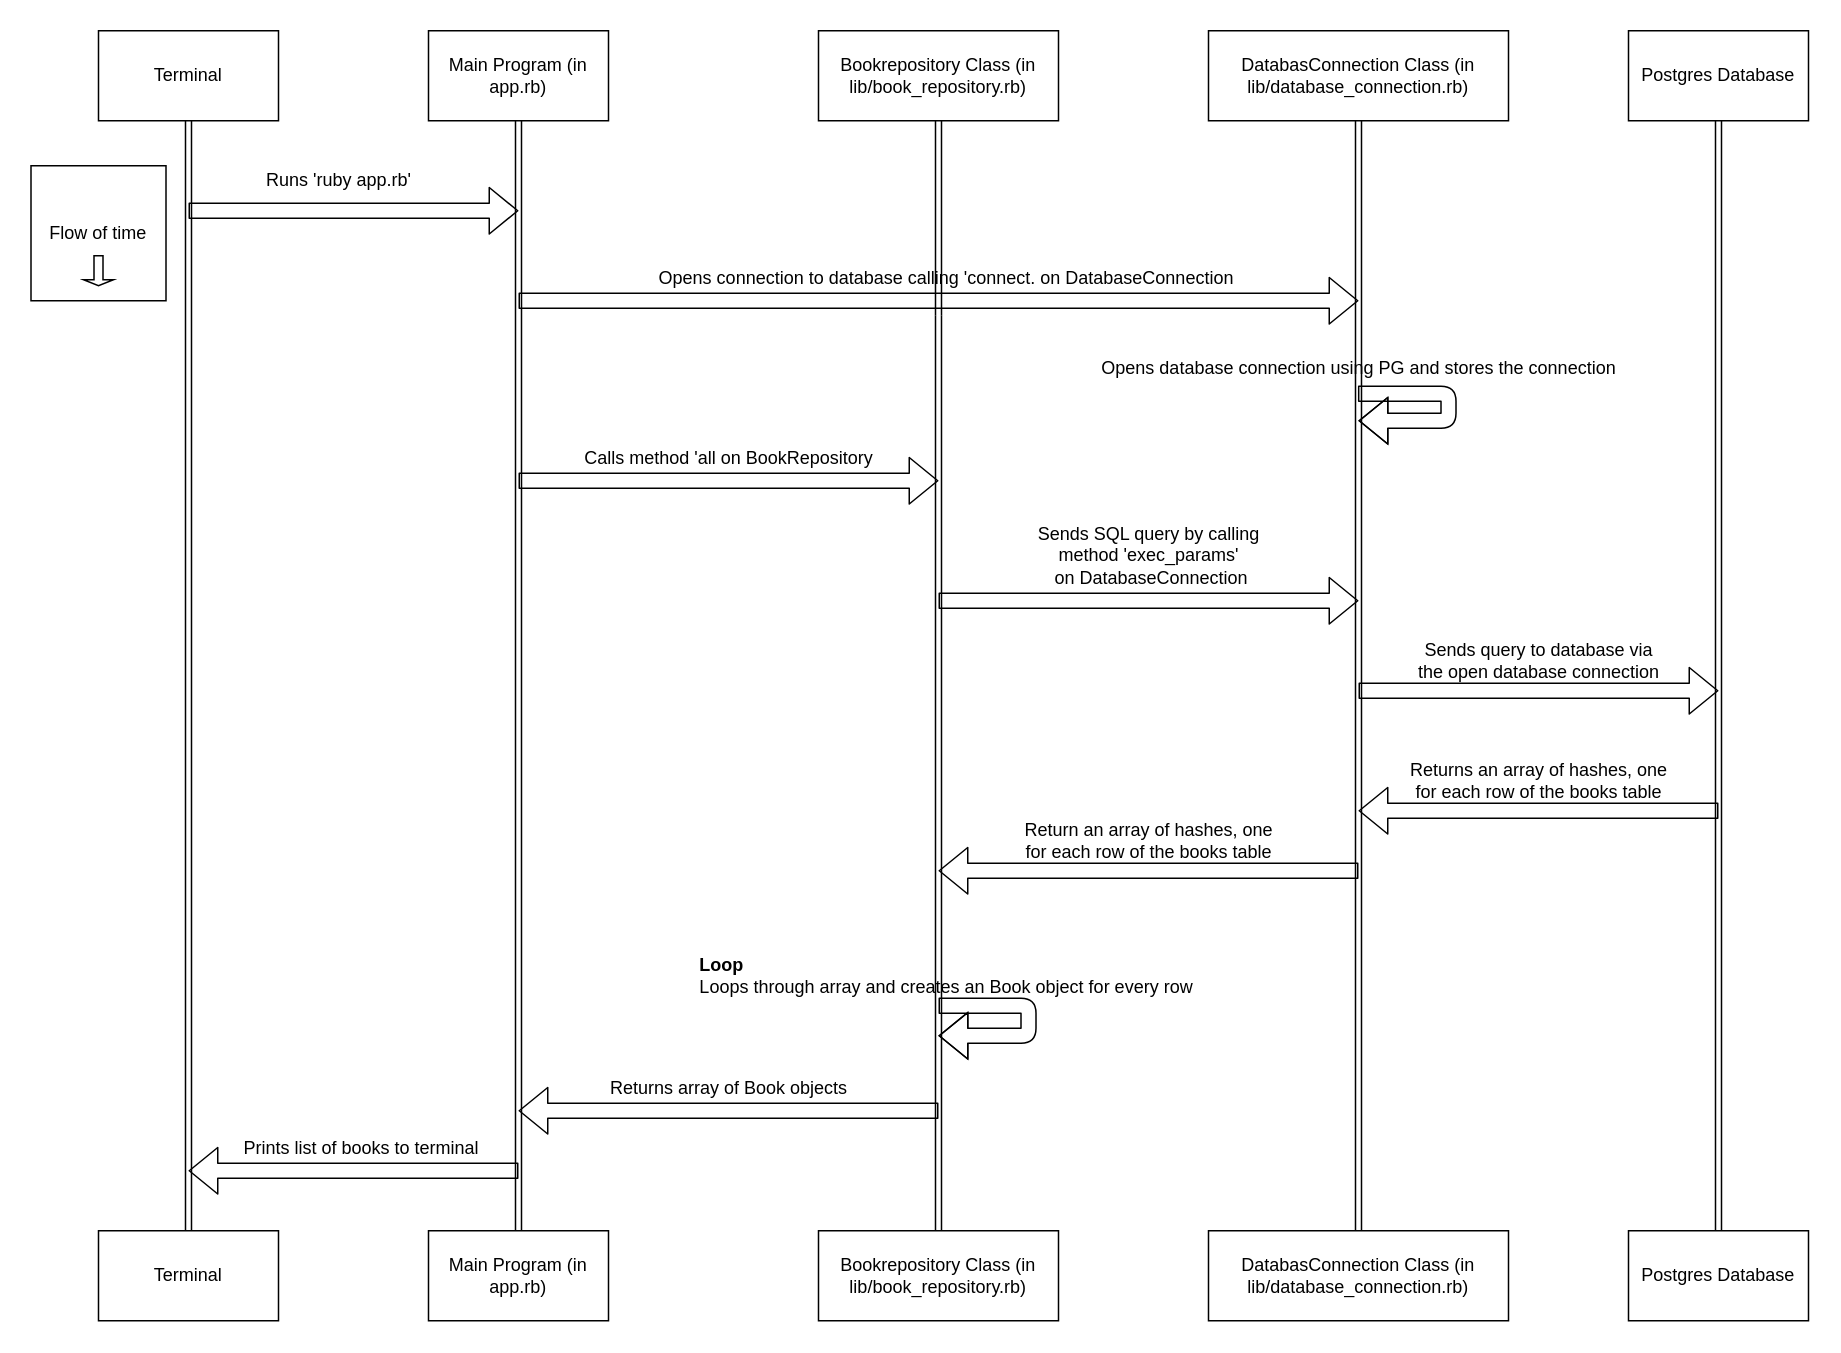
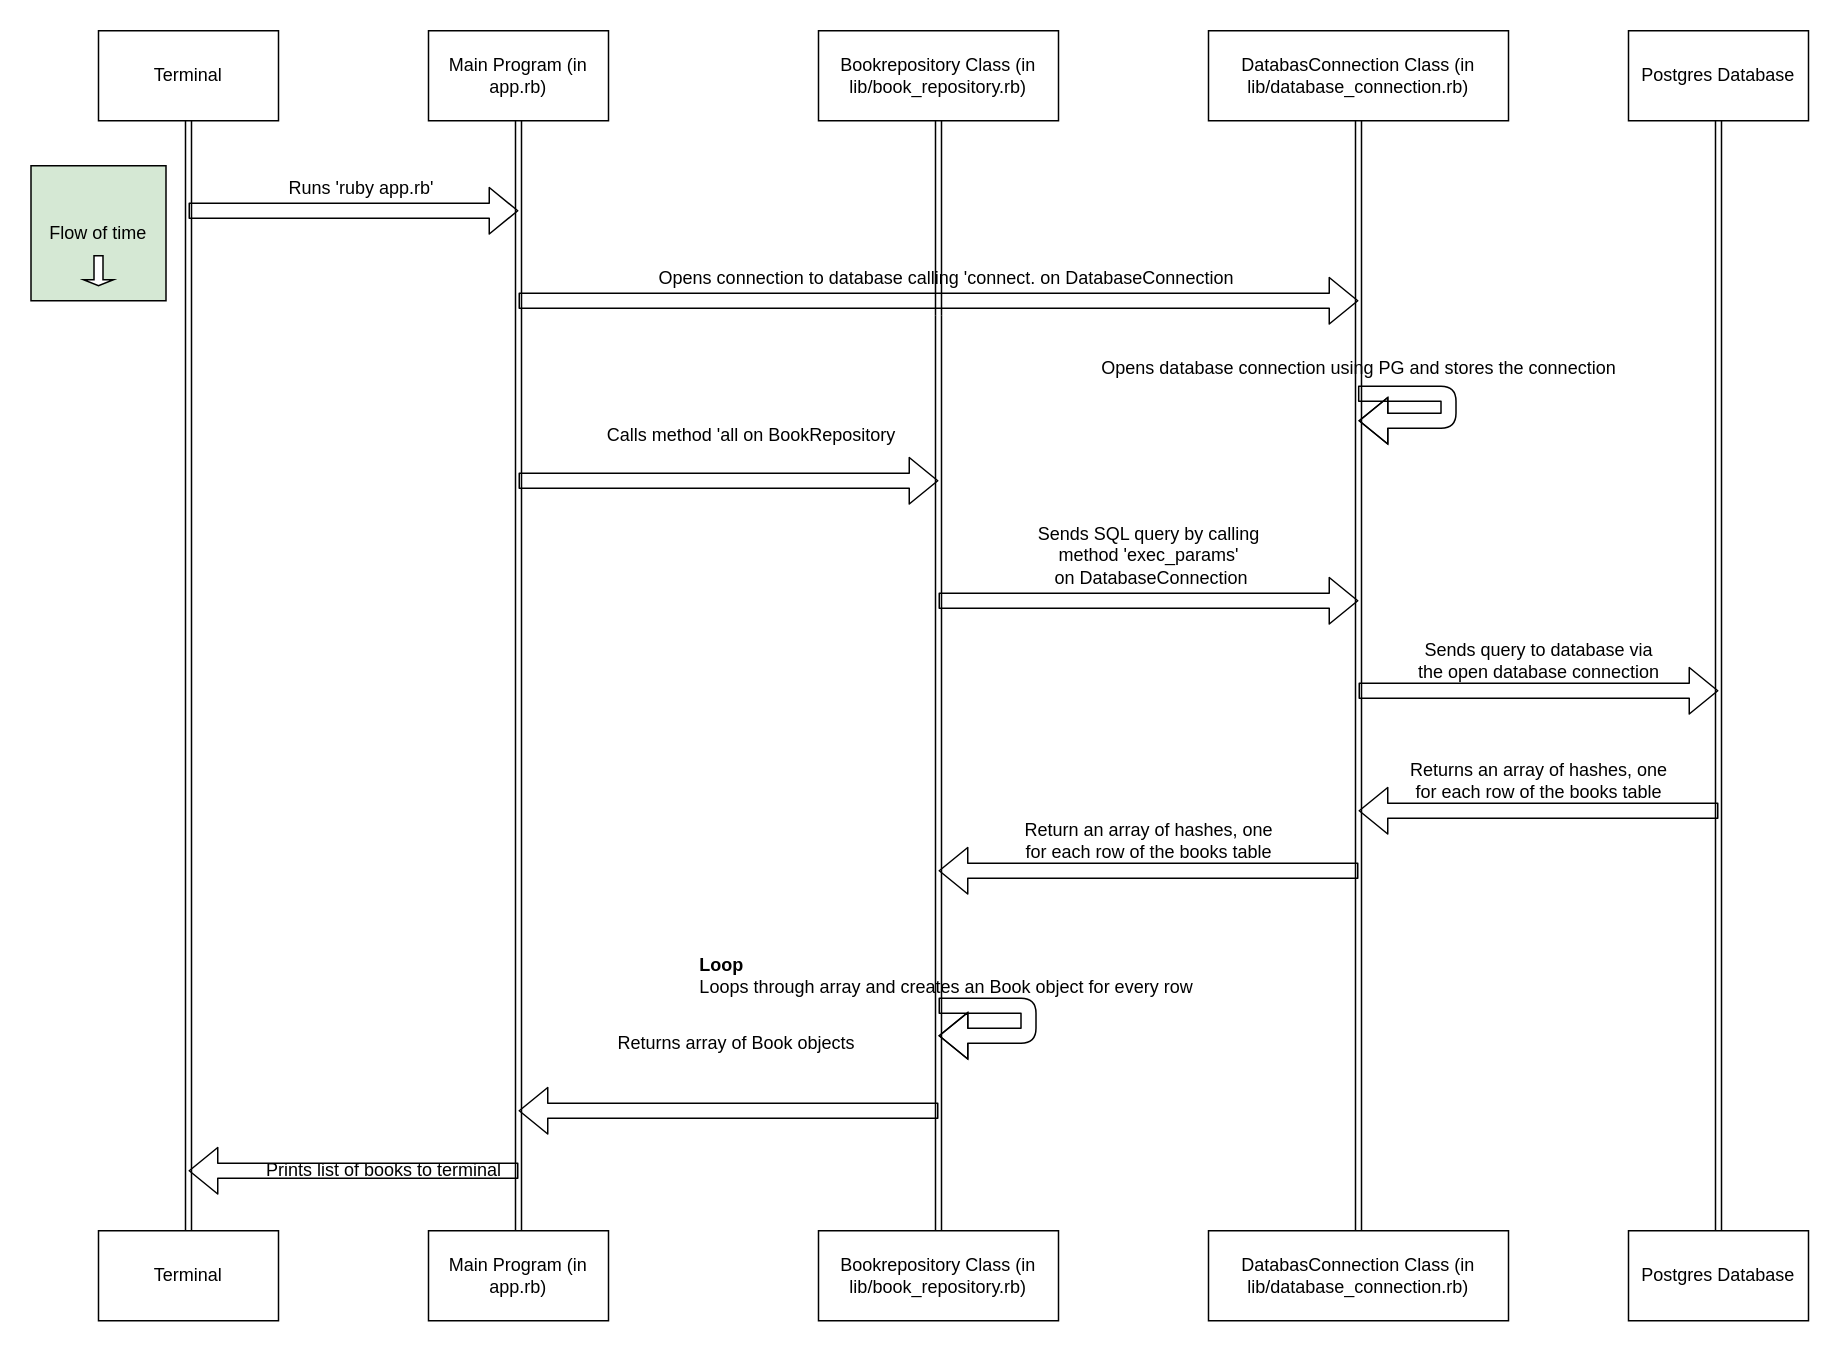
(338, 181) -> (361, 188)
(98, 233) -> (98, 233)
(728, 458) -> (751, 436)
(728, 1088) -> (736, 1043)
(361, 1148) -> (383, 1171)
